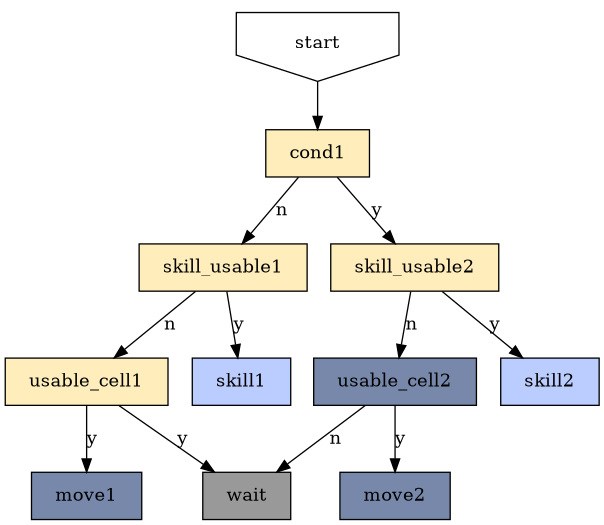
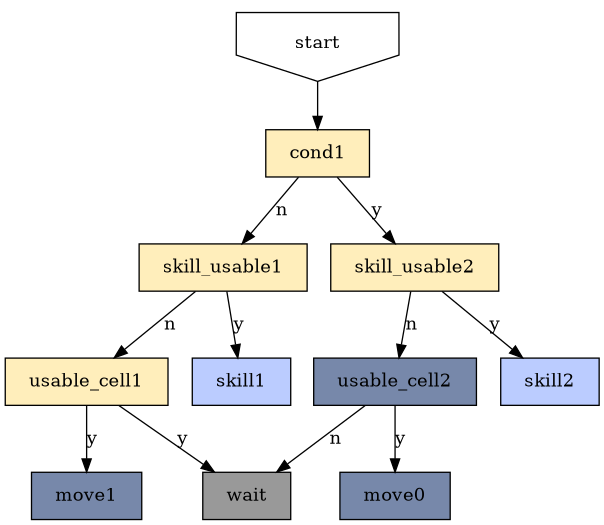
(395, 496) -> (395, 496)
